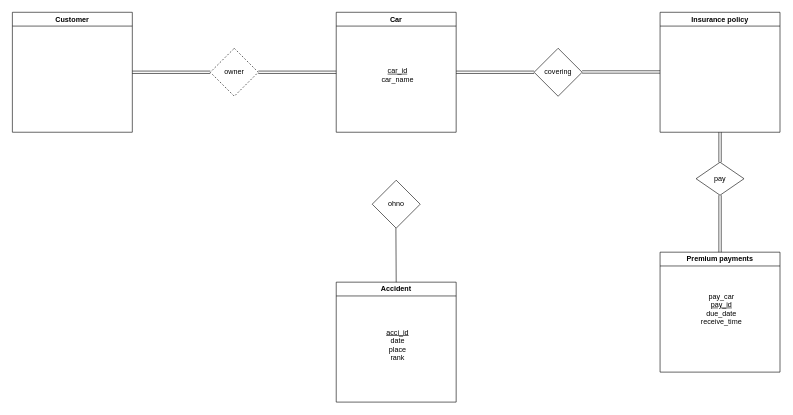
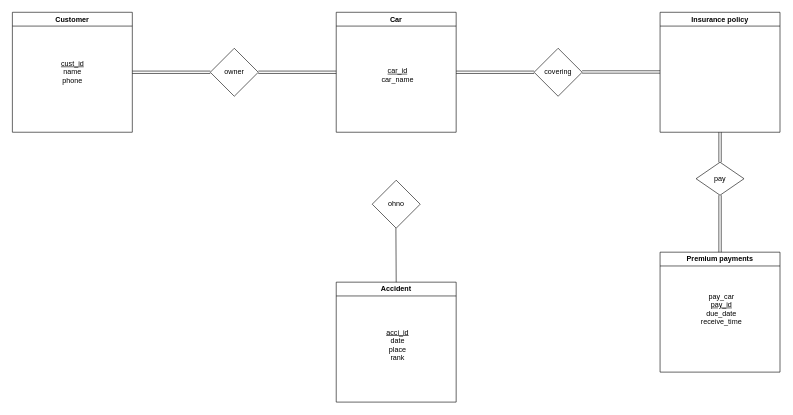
none -> (72, 72)
(234, 72) -> (234, 72)
